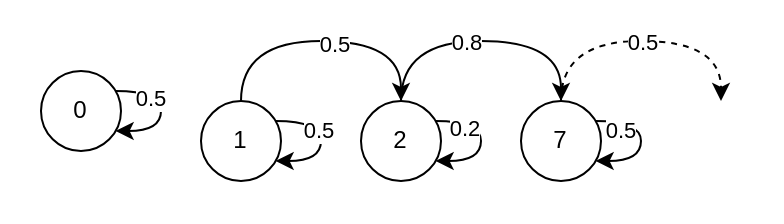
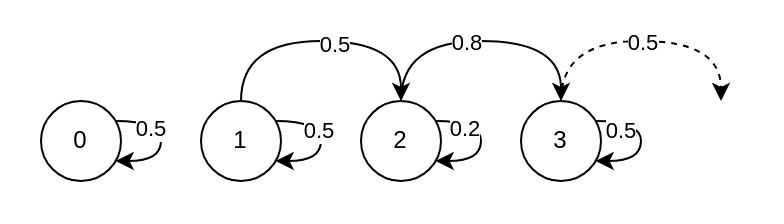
(81, 111) -> (81, 141)
(561, 141) -> (561, 141)
